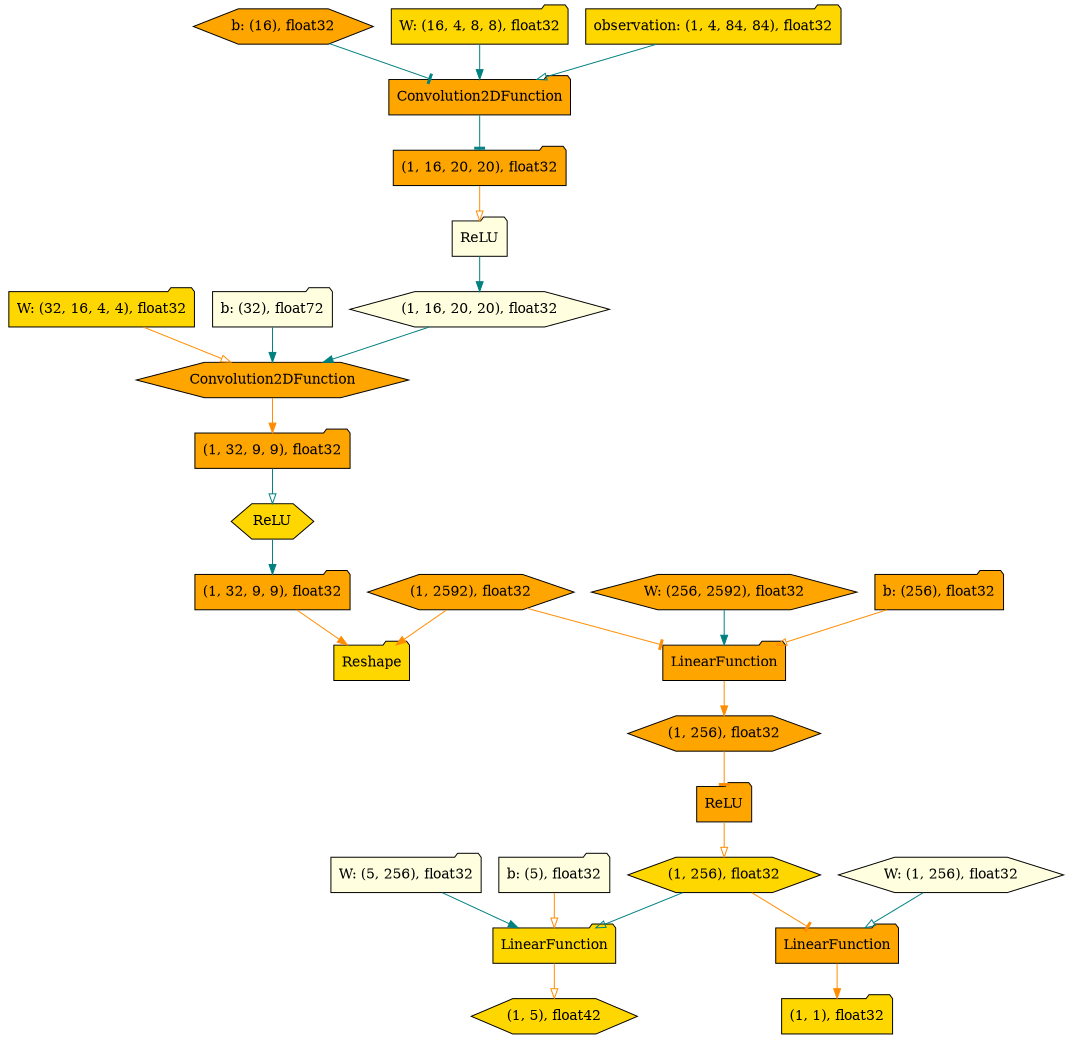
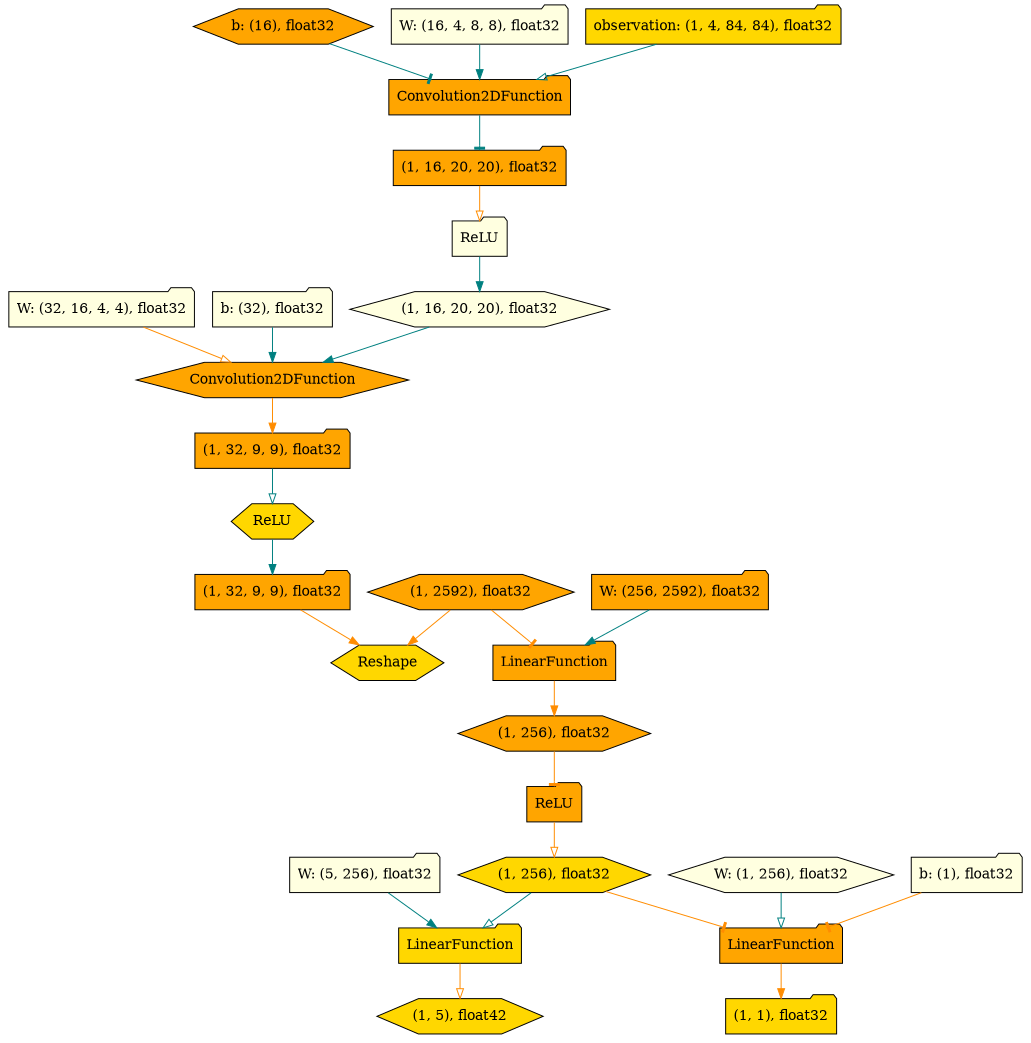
(480, 27) -> (480, 27)
(102, 309) -> (102, 309)
(272, 309) -> (272, 309)
(724, 592) -> (680, 592)
(939, 592) -> none
(372, 663) -> (387, 663)
(554, 875) -> none
none -> (967, 875)
